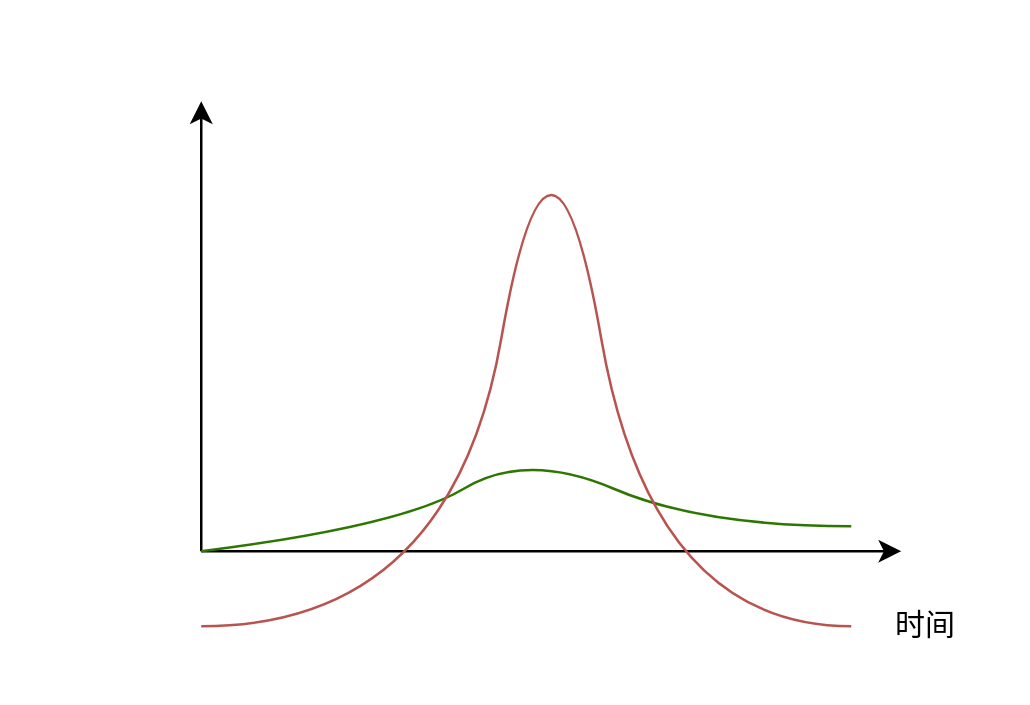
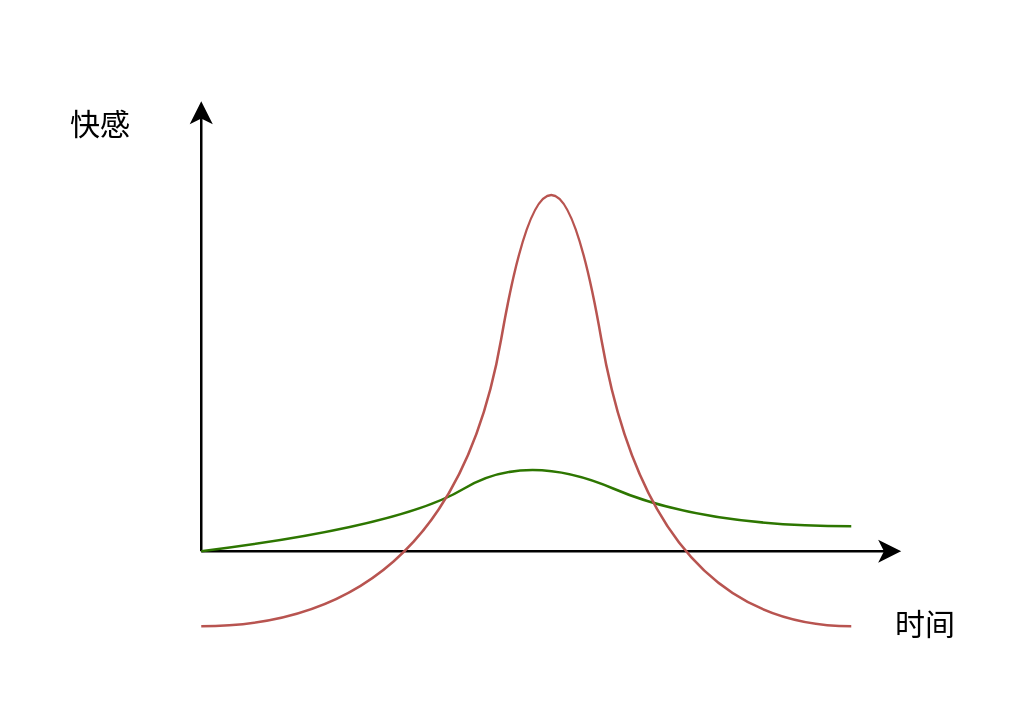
none -> (101, 126)
